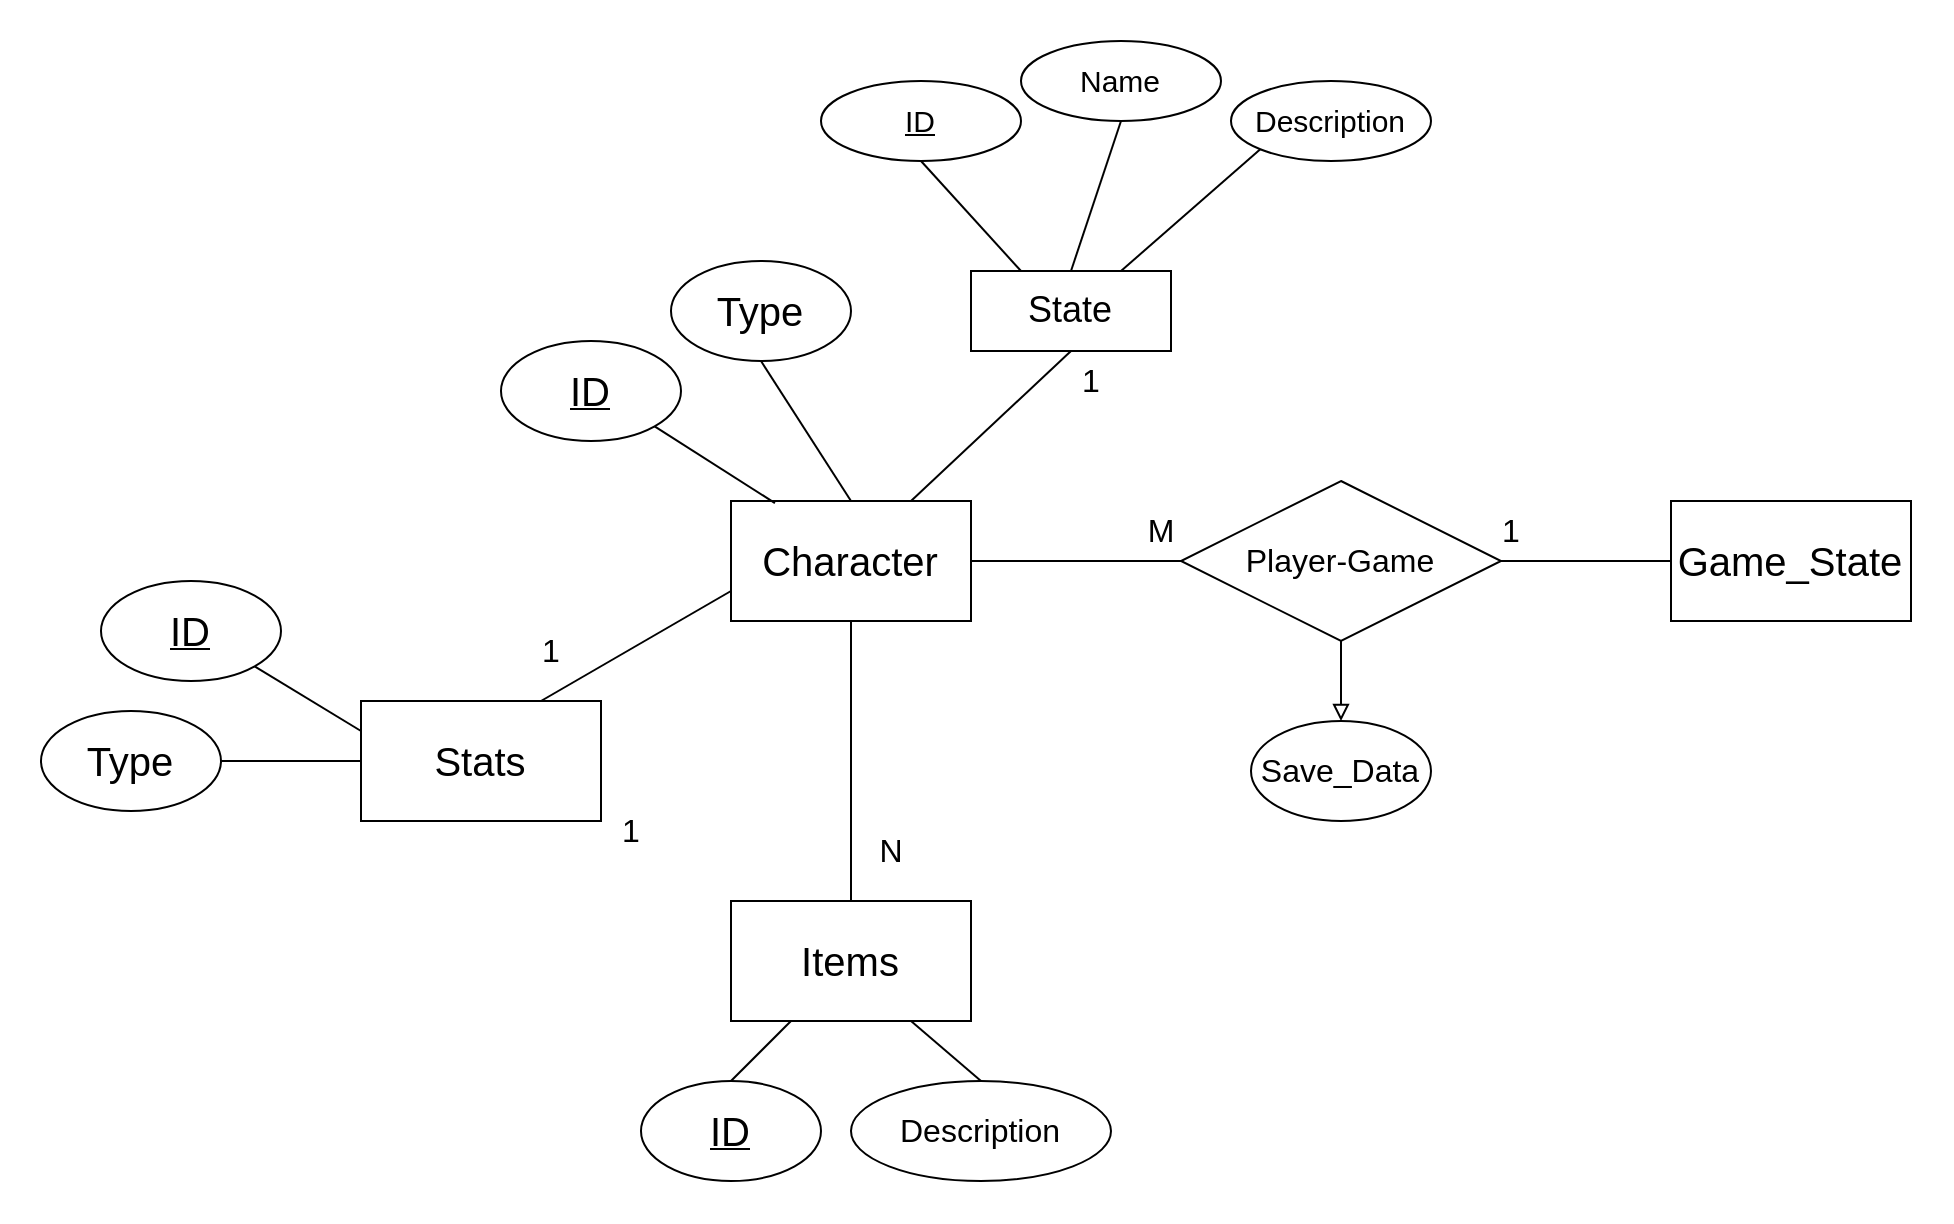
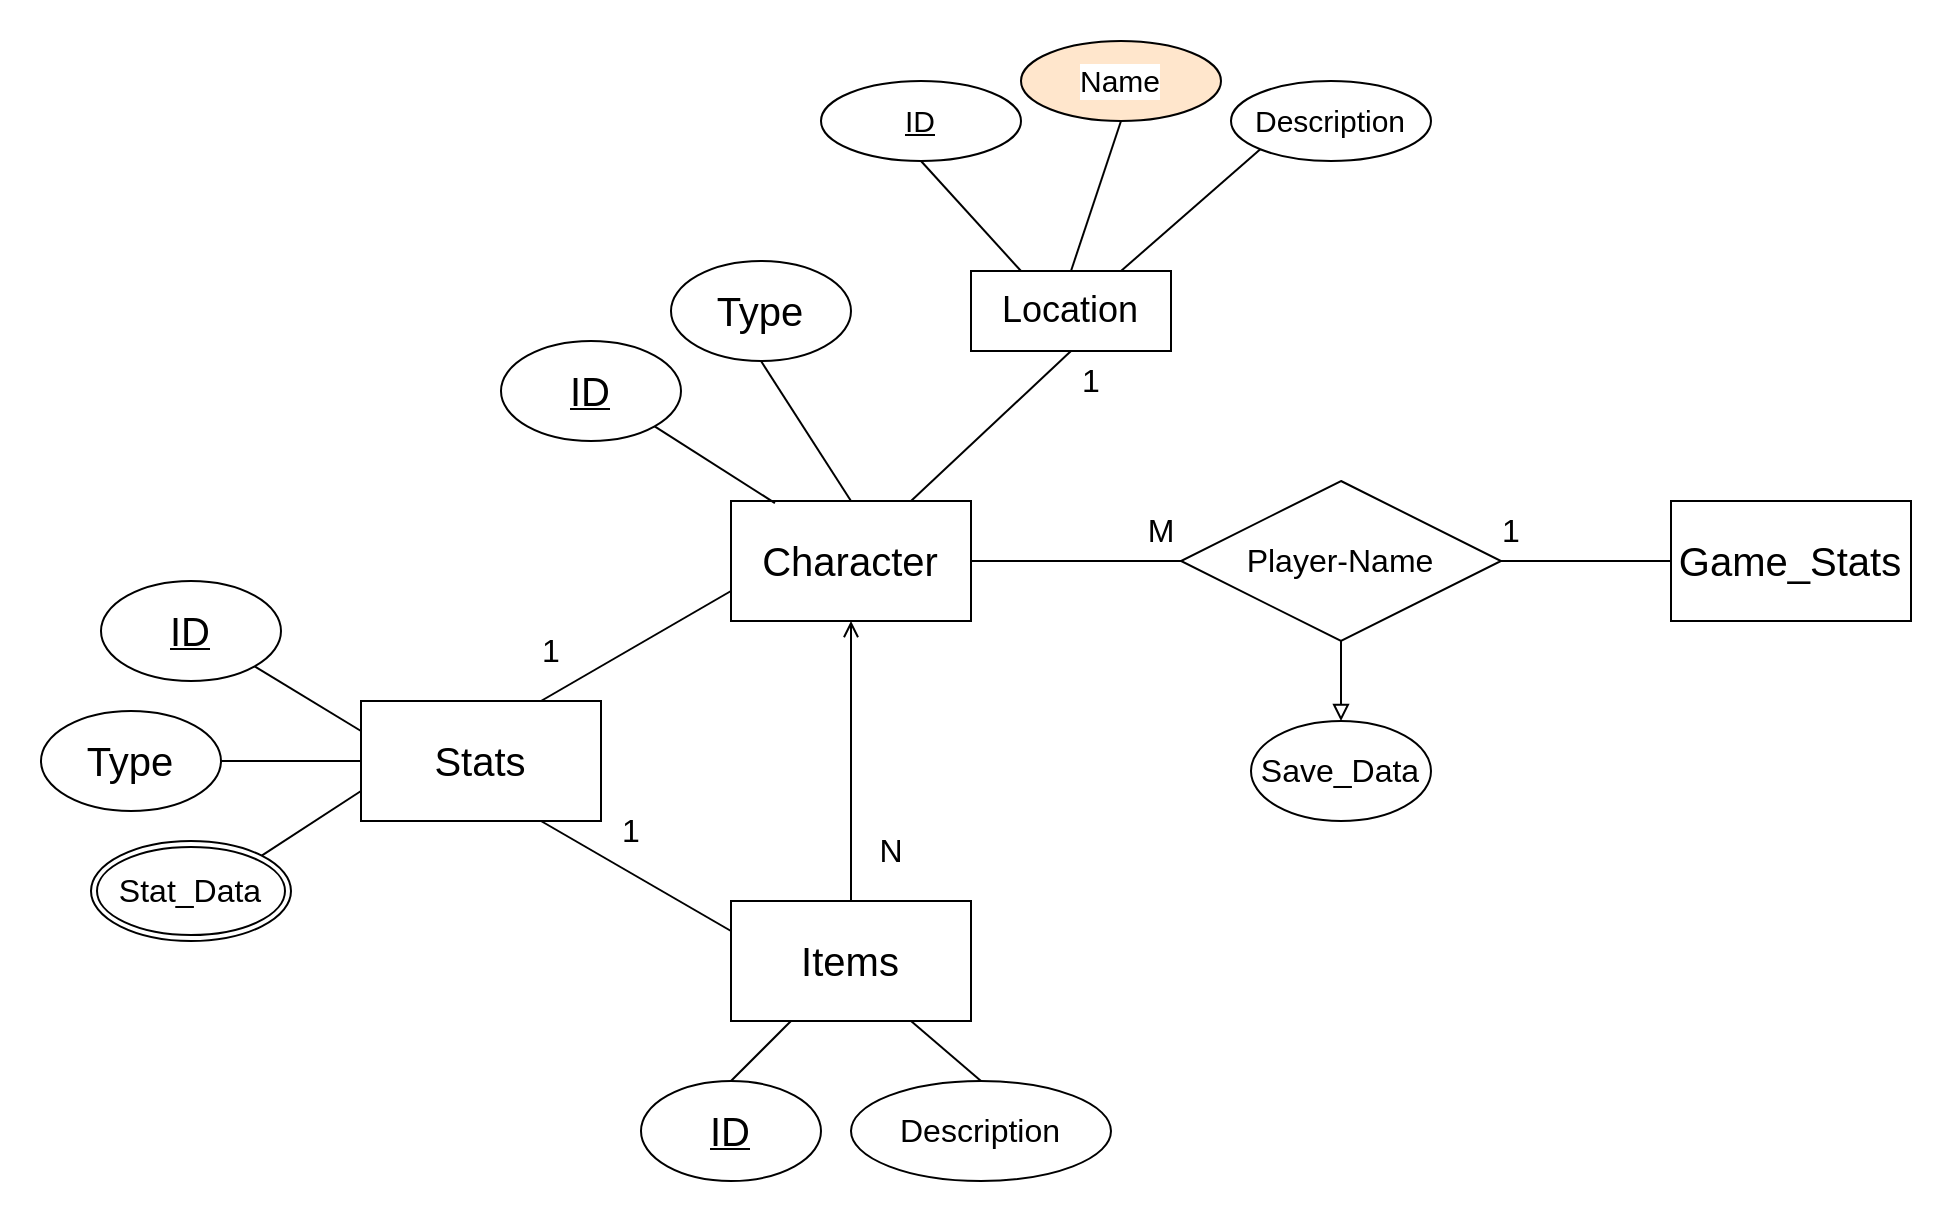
(1121, 81) -> (1121, 81)
(1071, 311) -> (1071, 311)
(1341, 561) -> (1341, 561)
(1791, 561) -> (1791, 561)
(851, 627) -> (851, 629)
none -> (311, 823)
none -> (636, 876)
none -> (191, 891)
